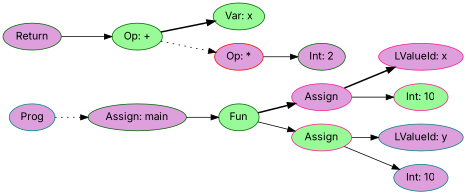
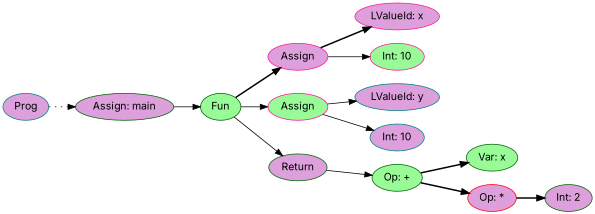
(185, 46) -> (441, 187)
(277, 57) -> (527, 198)
none -> (256, 134)
